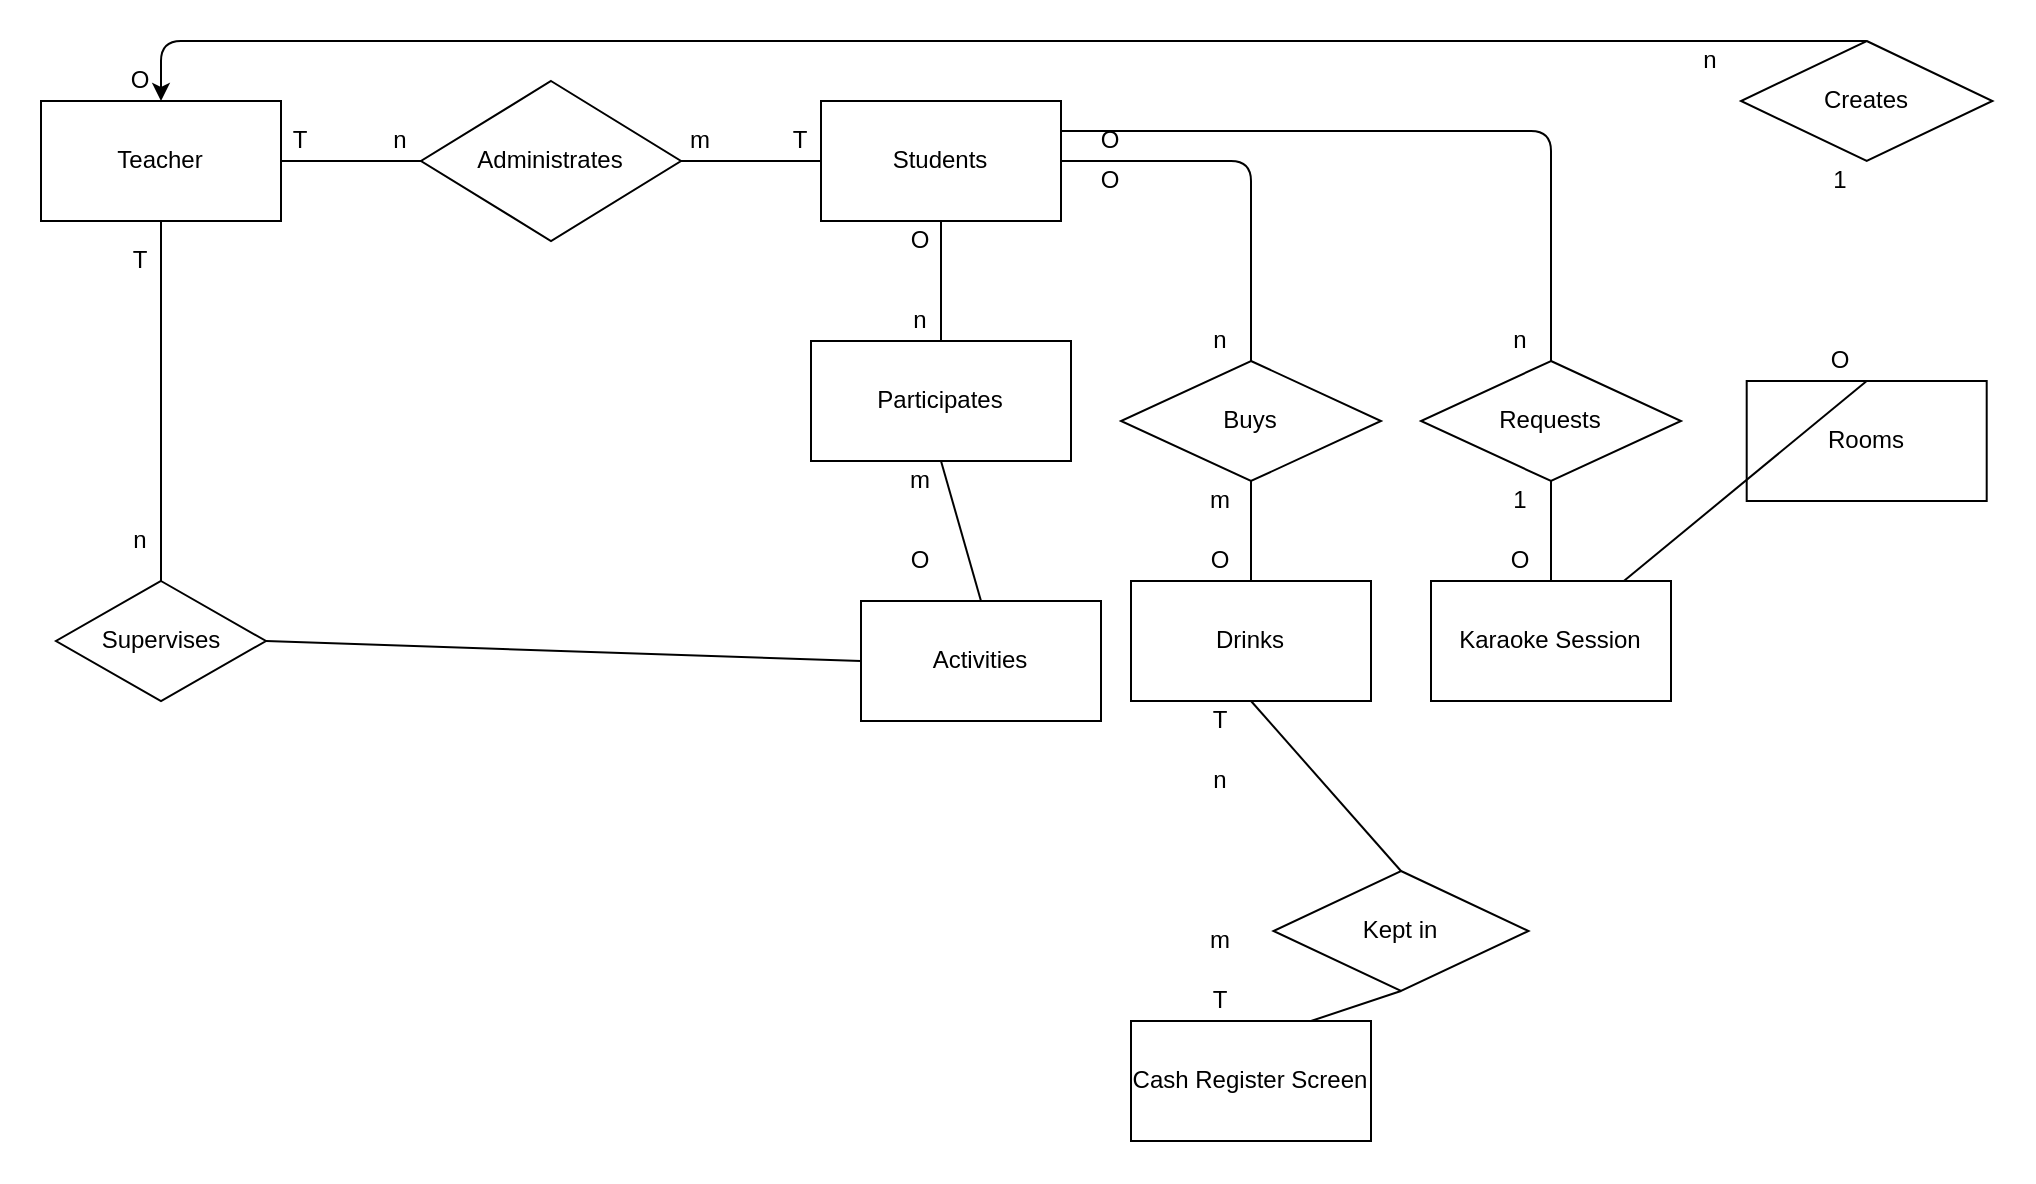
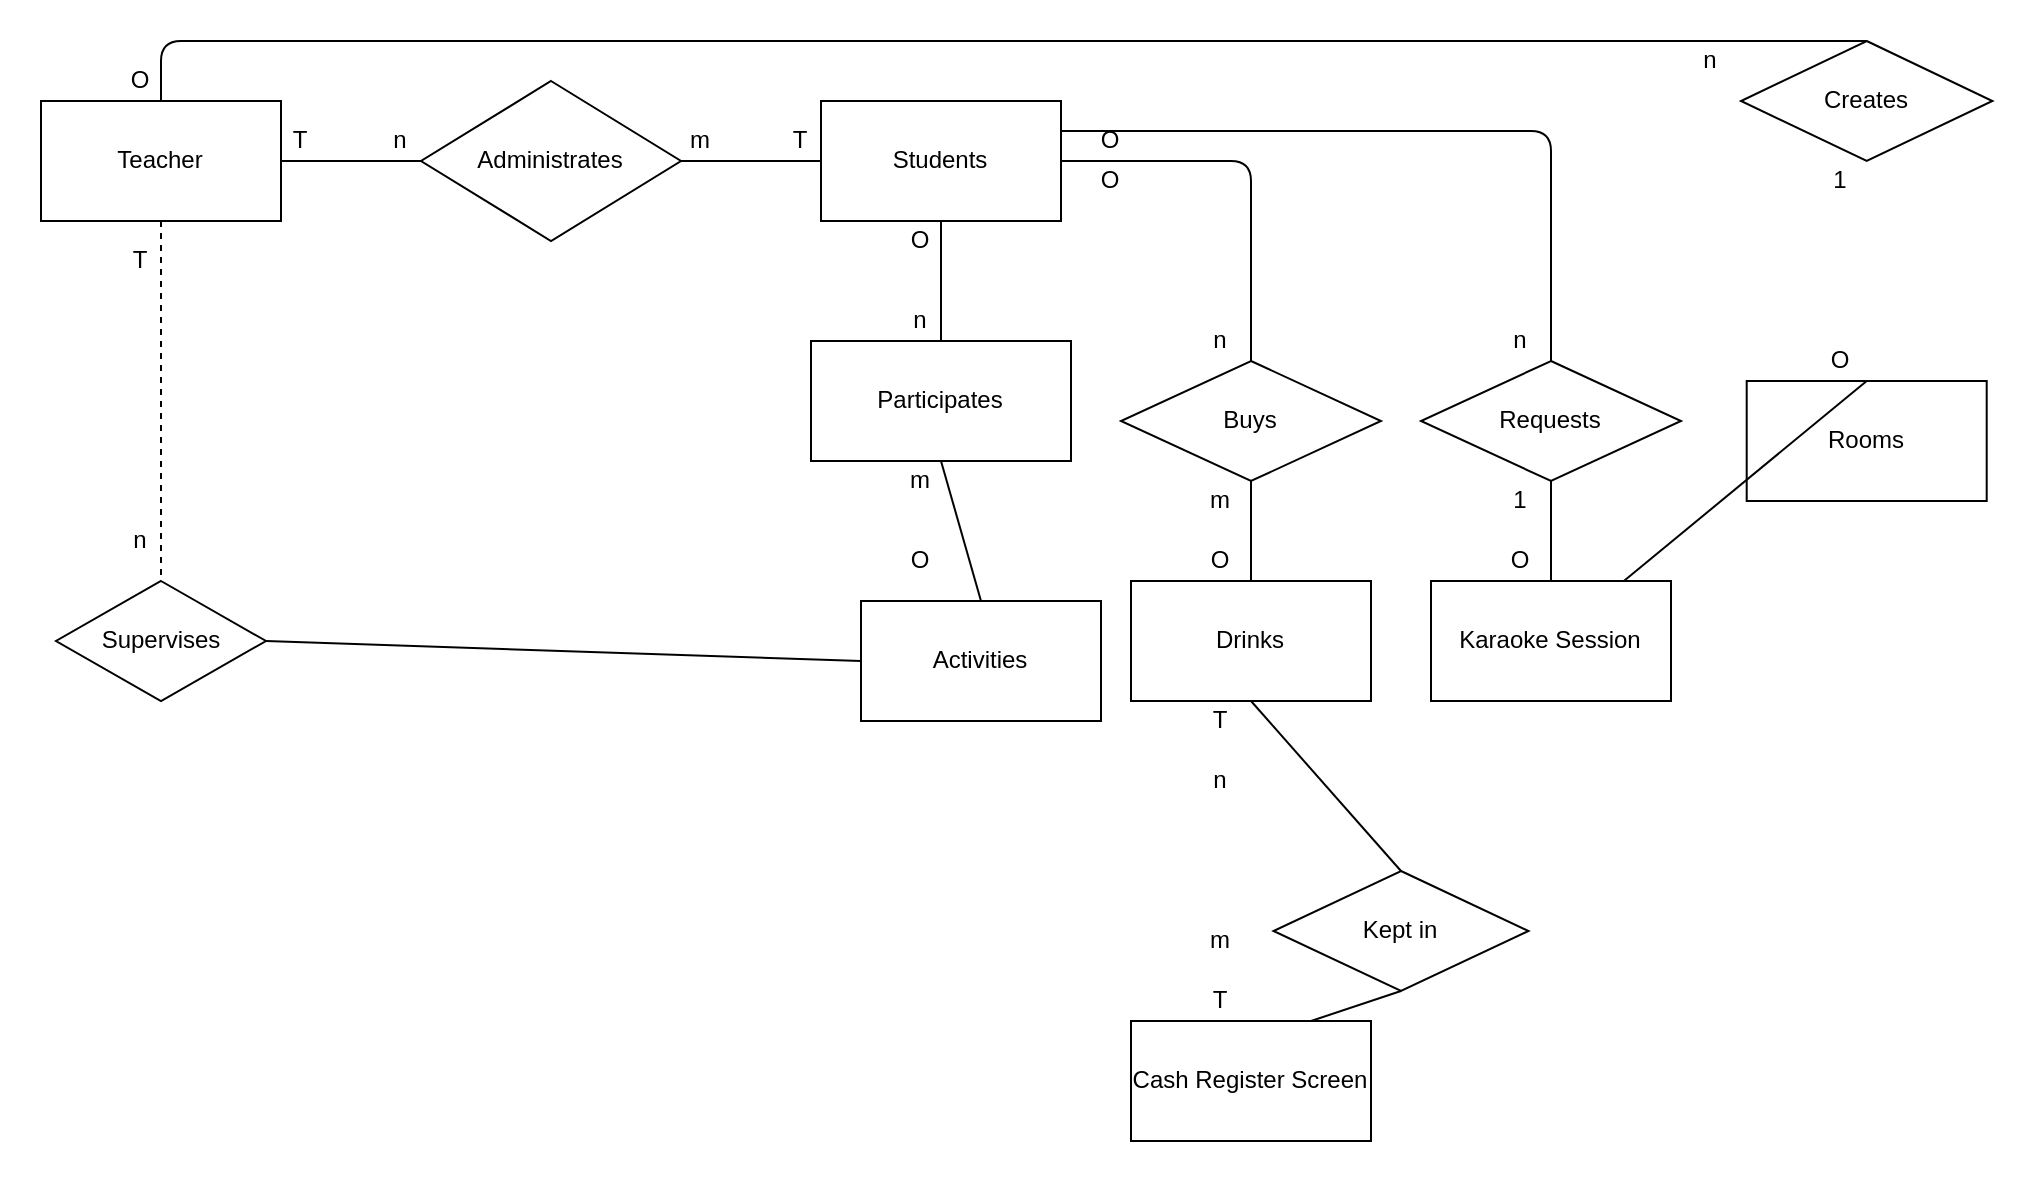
(161, 86) -> (161, 91)
(161, 402) -> (161, 402)
